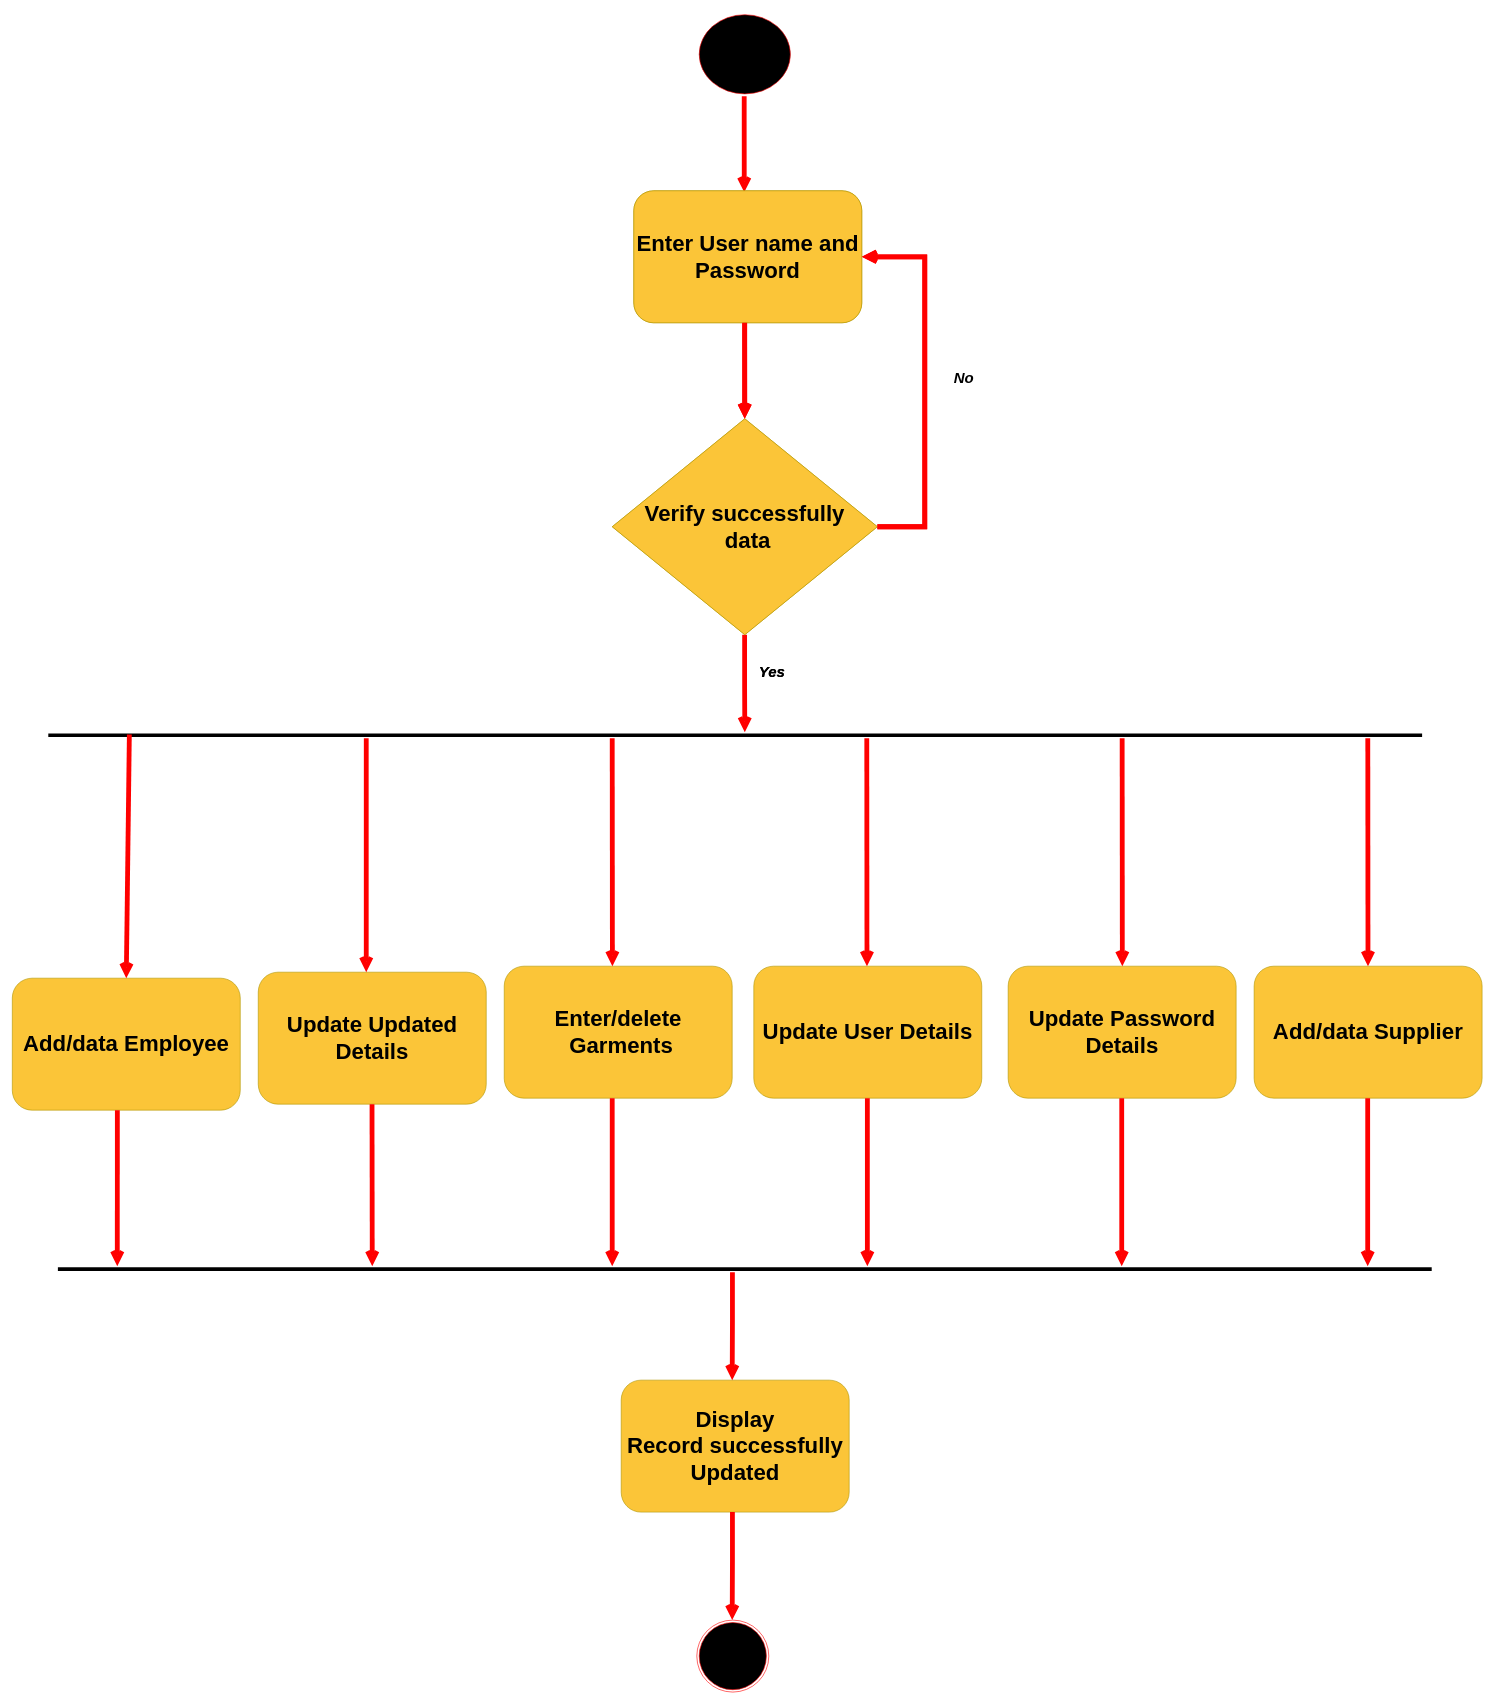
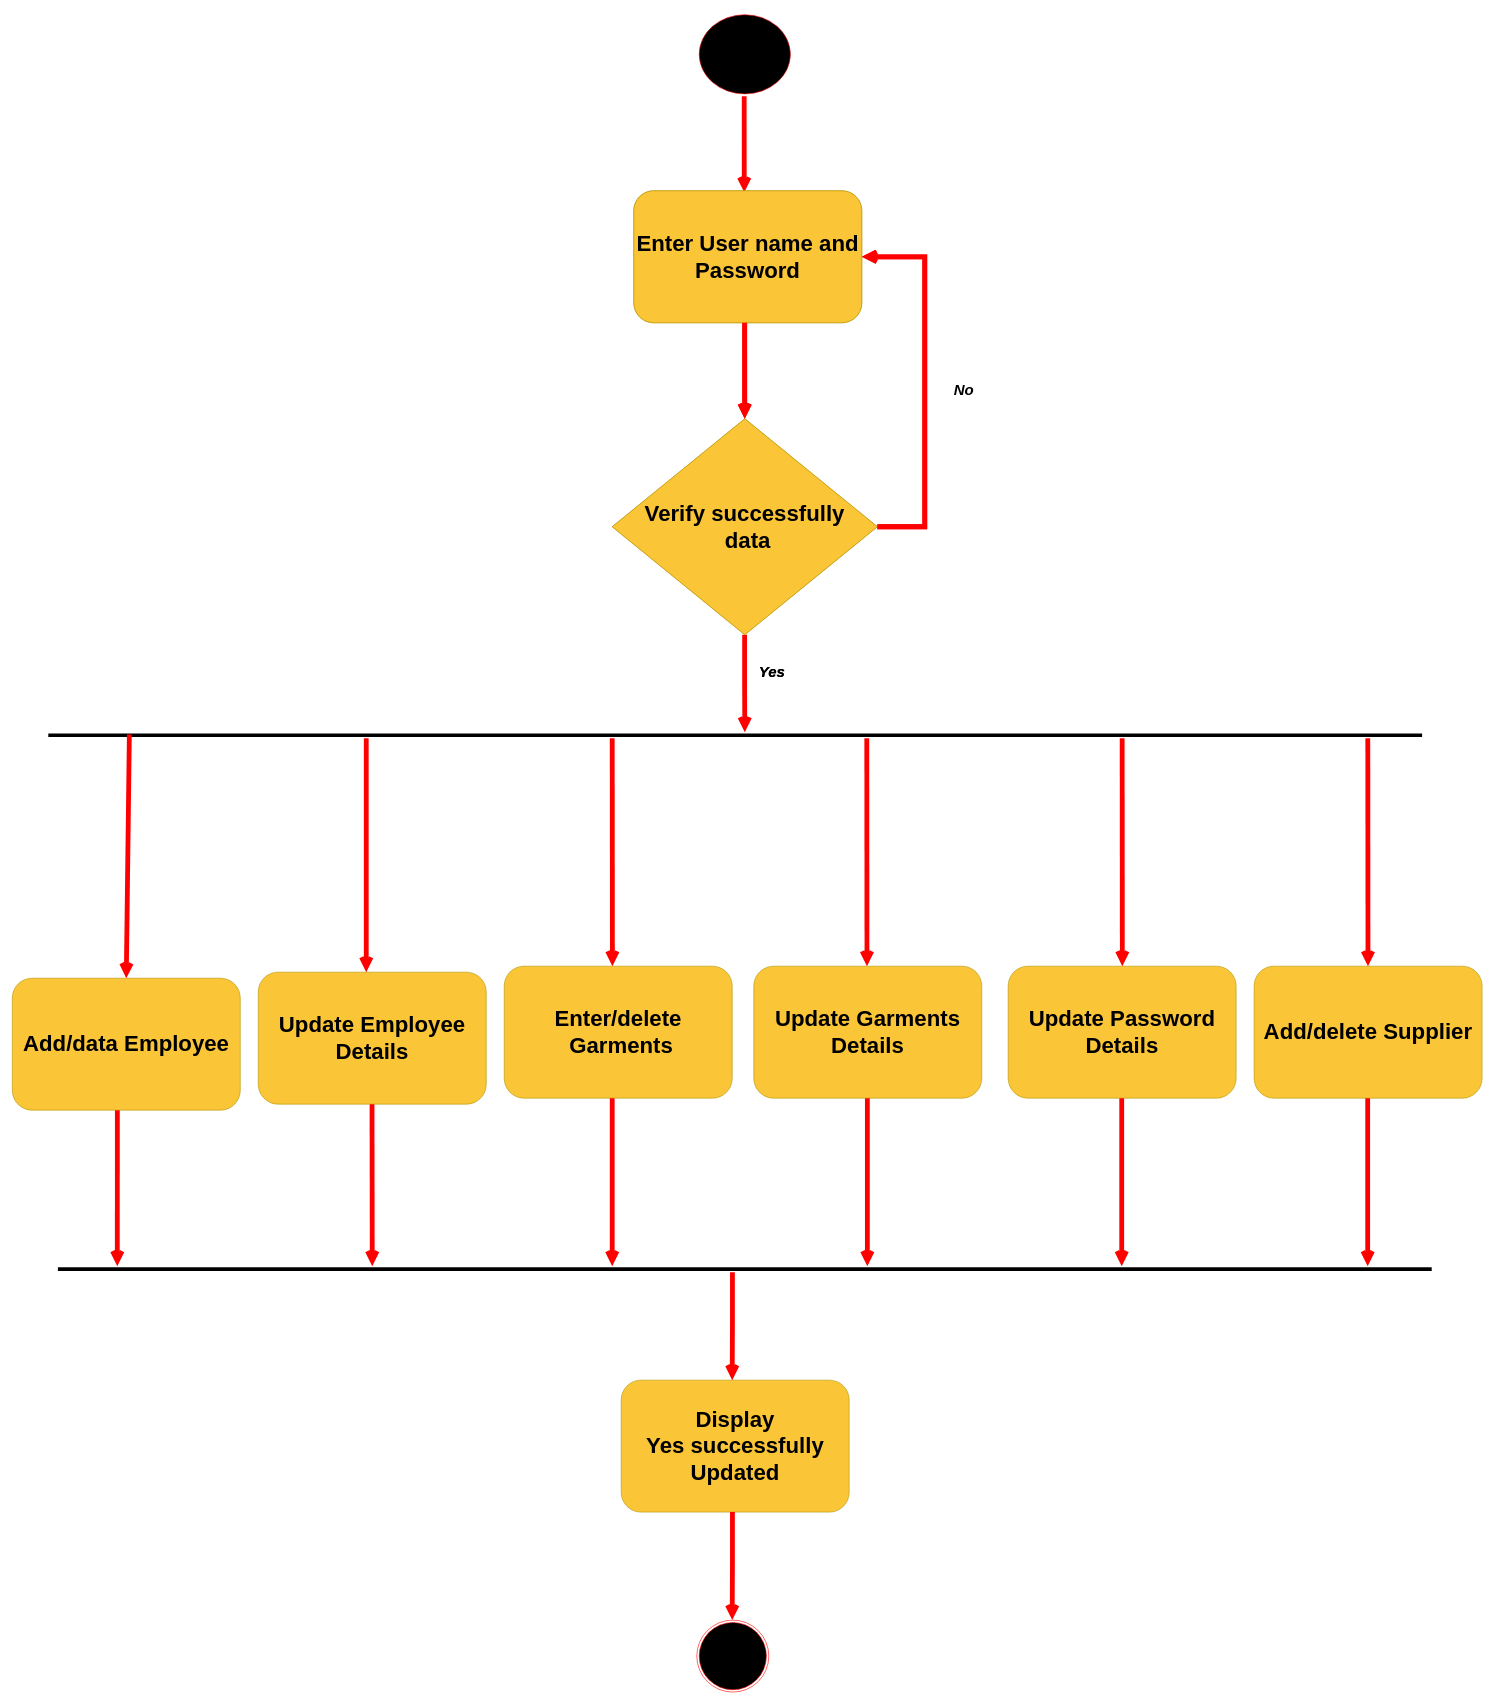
(964, 377) -> (964, 389)
(868, 1032) -> (868, 1032)
(1368, 1032) -> (1368, 1032)
(372, 1038) -> (372, 1038)
(735, 1446) -> (735, 1446)
